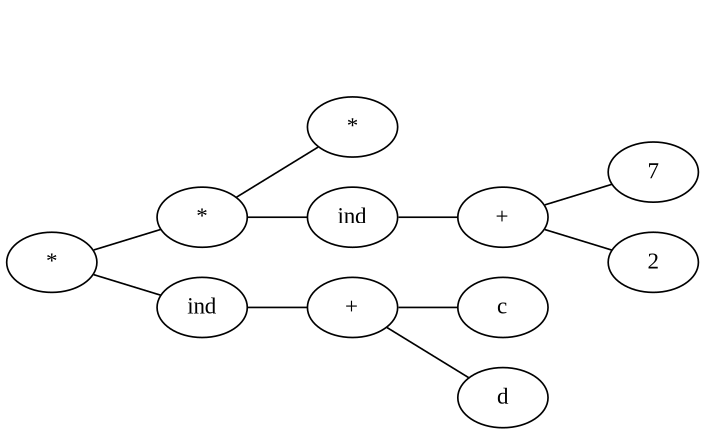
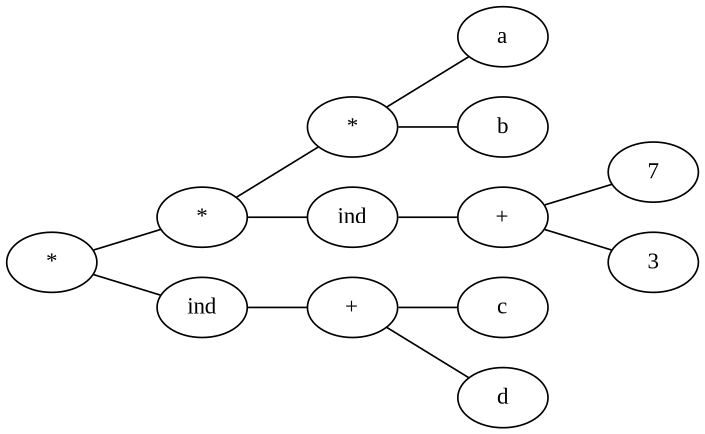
none -> (503, 37)
none -> (503, 127)
(653, 262) -> (653, 262)
